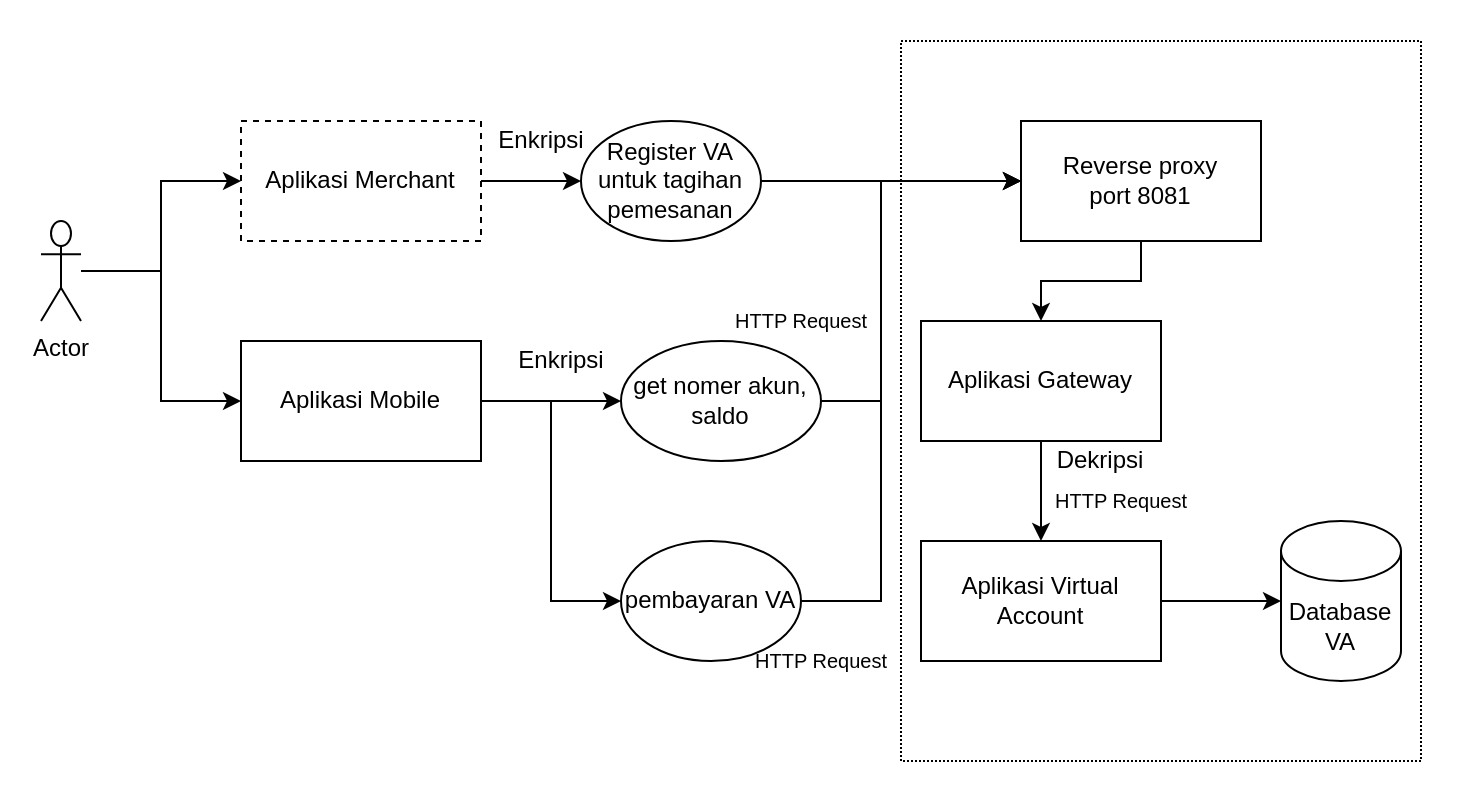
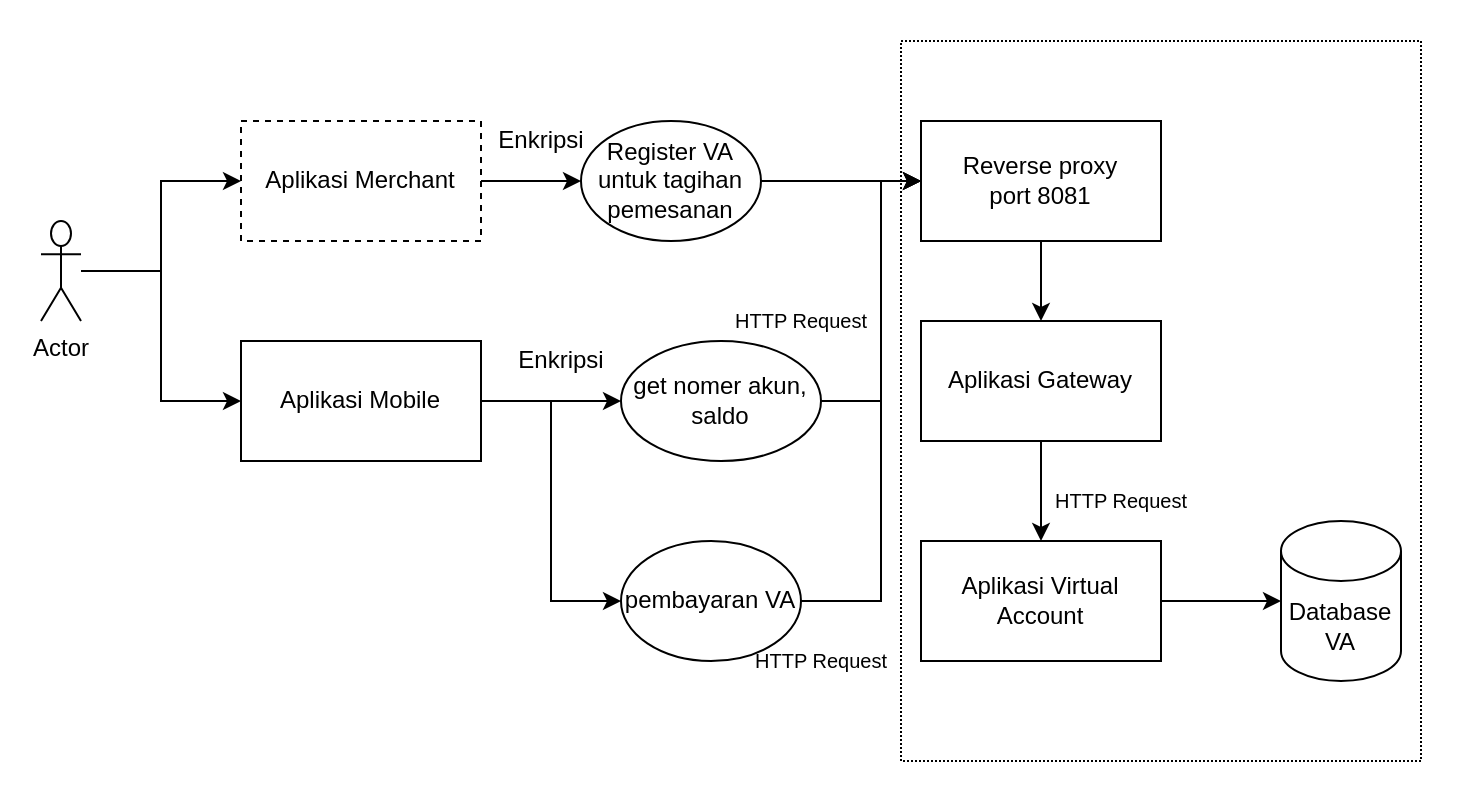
(1141, 181) -> (1041, 181)
(1101, 461) -> none
